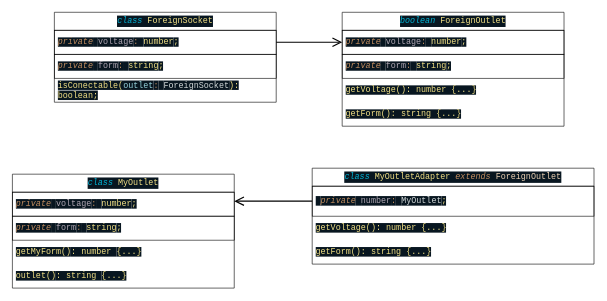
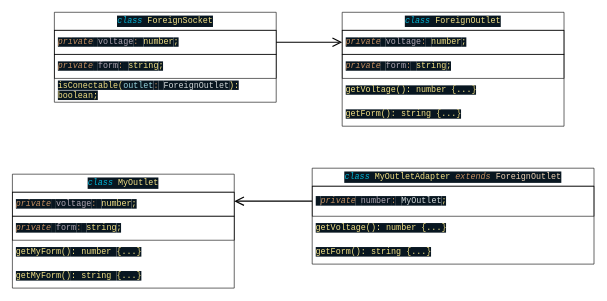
(453, 21) -> (453, 21)
(139, 90) -> (138, 90)
(54, 276) -> (61, 276)
